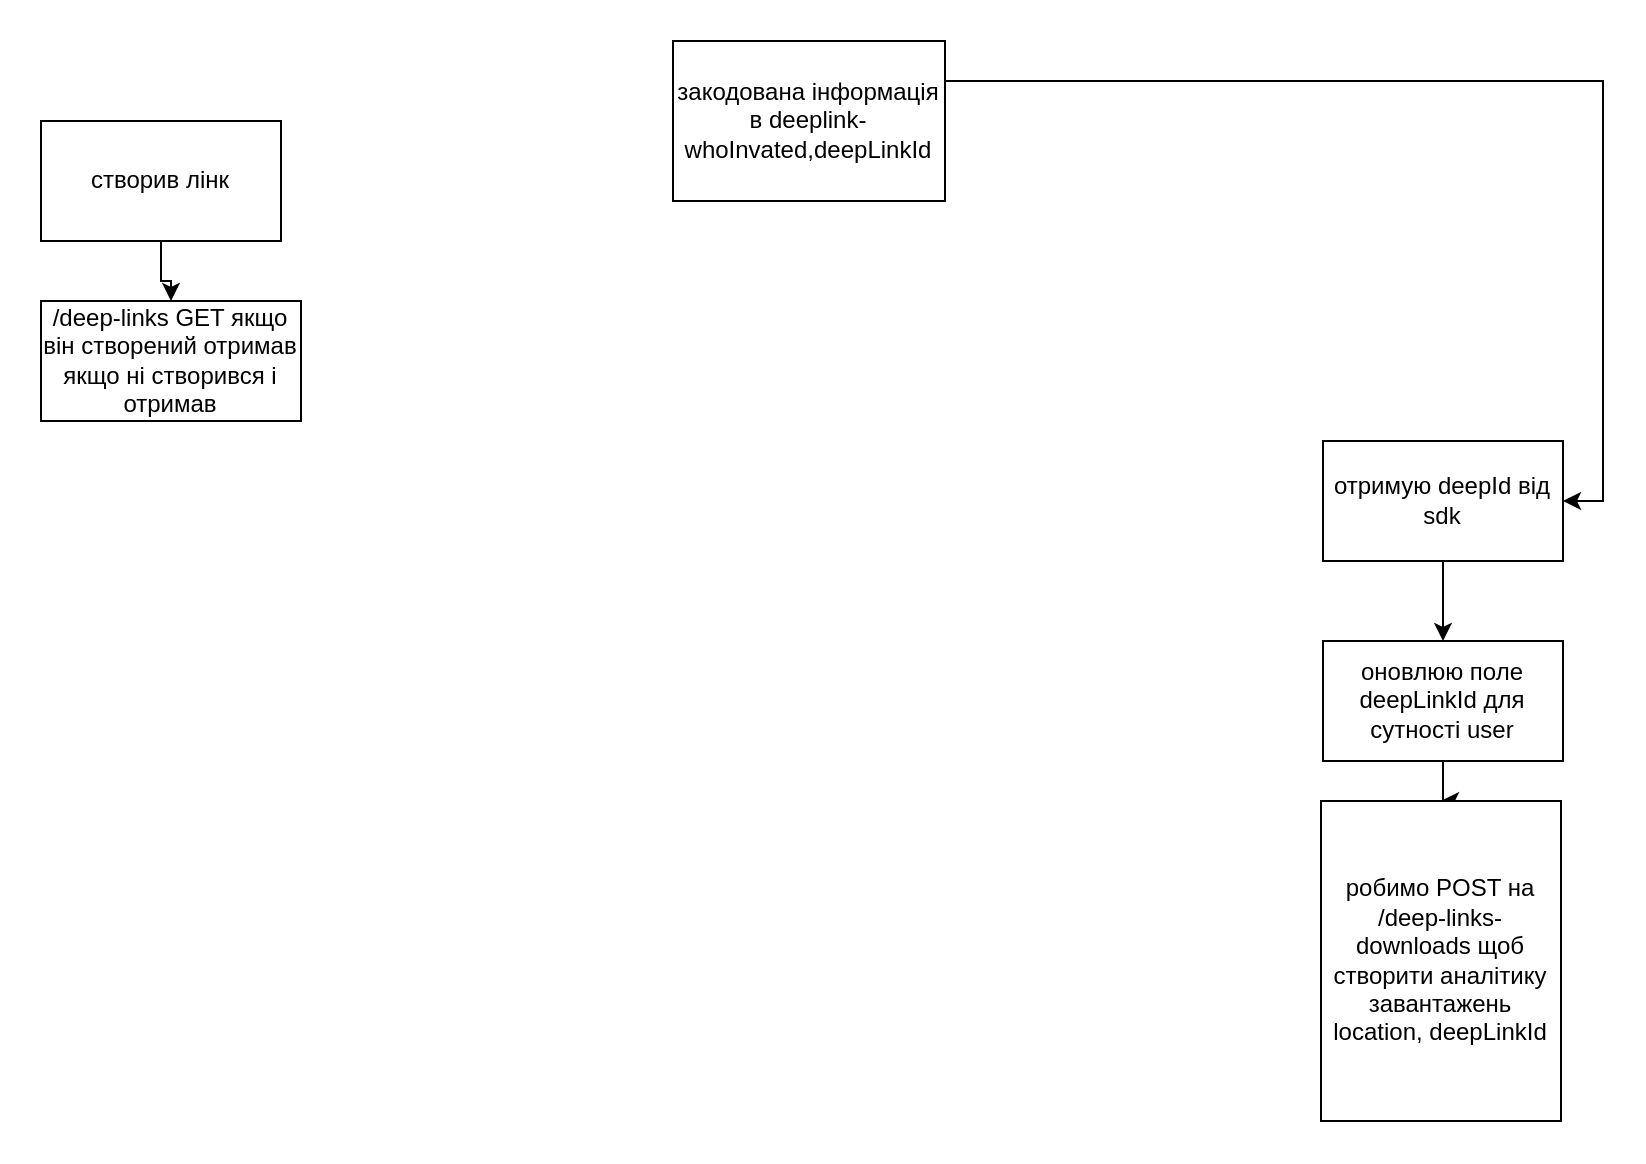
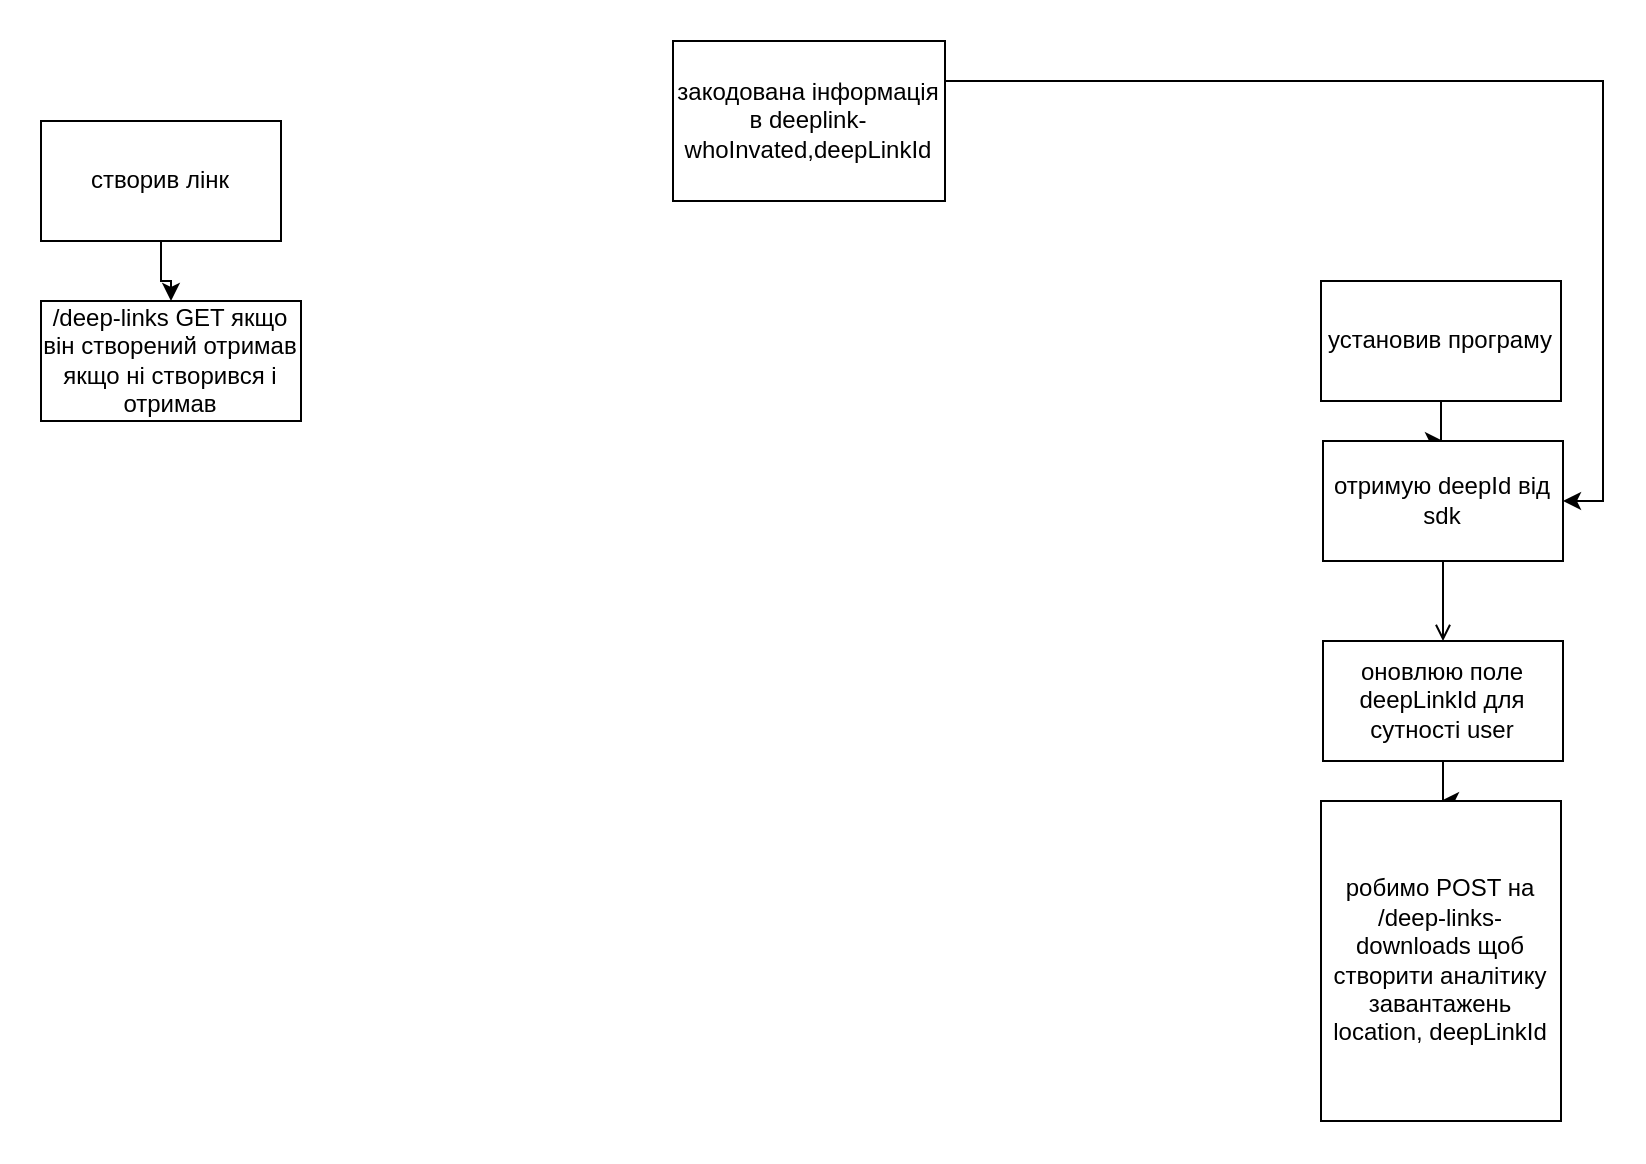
none -> (1441, 341)
none -> (1441, 426)
(1443, 626) -> (1443, 628)
